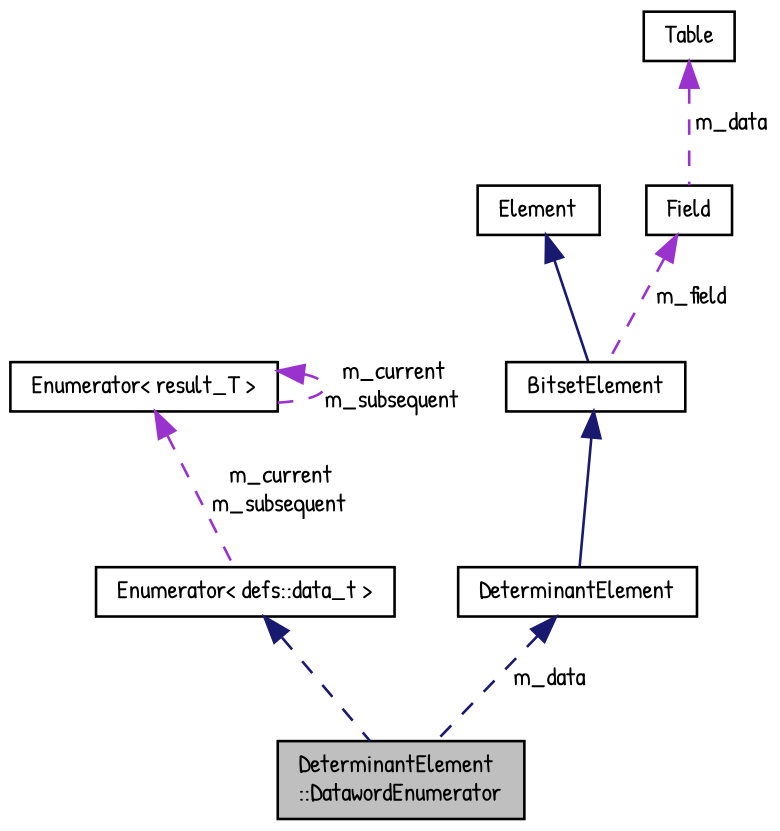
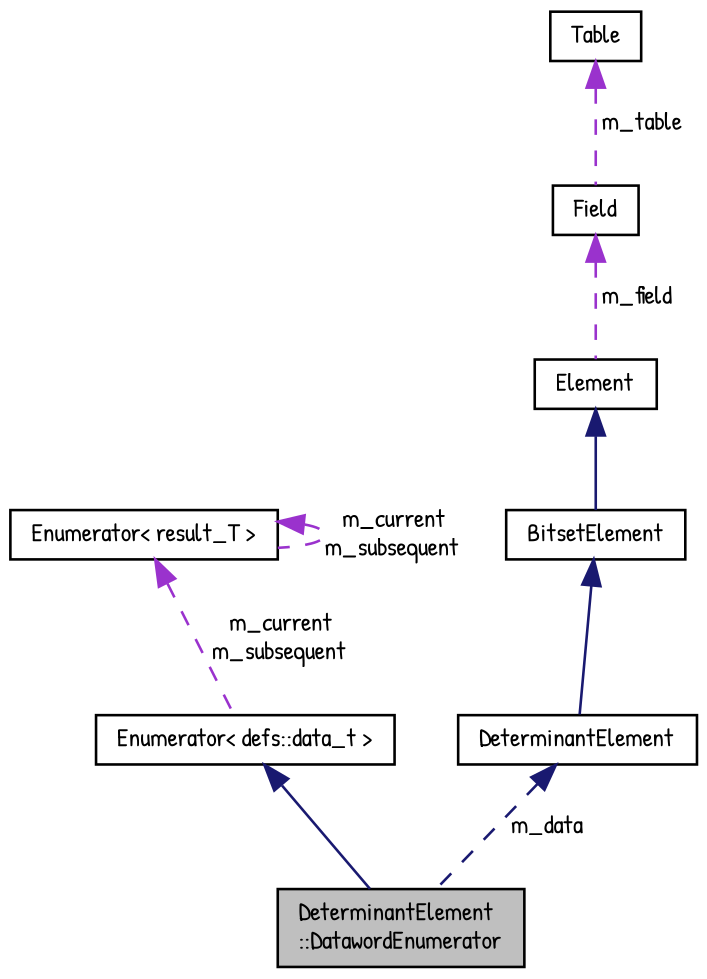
(729, 123) -> (640, 123)
(636, 310) -> (596, 311)
(326, 689) -> (326, 837)
